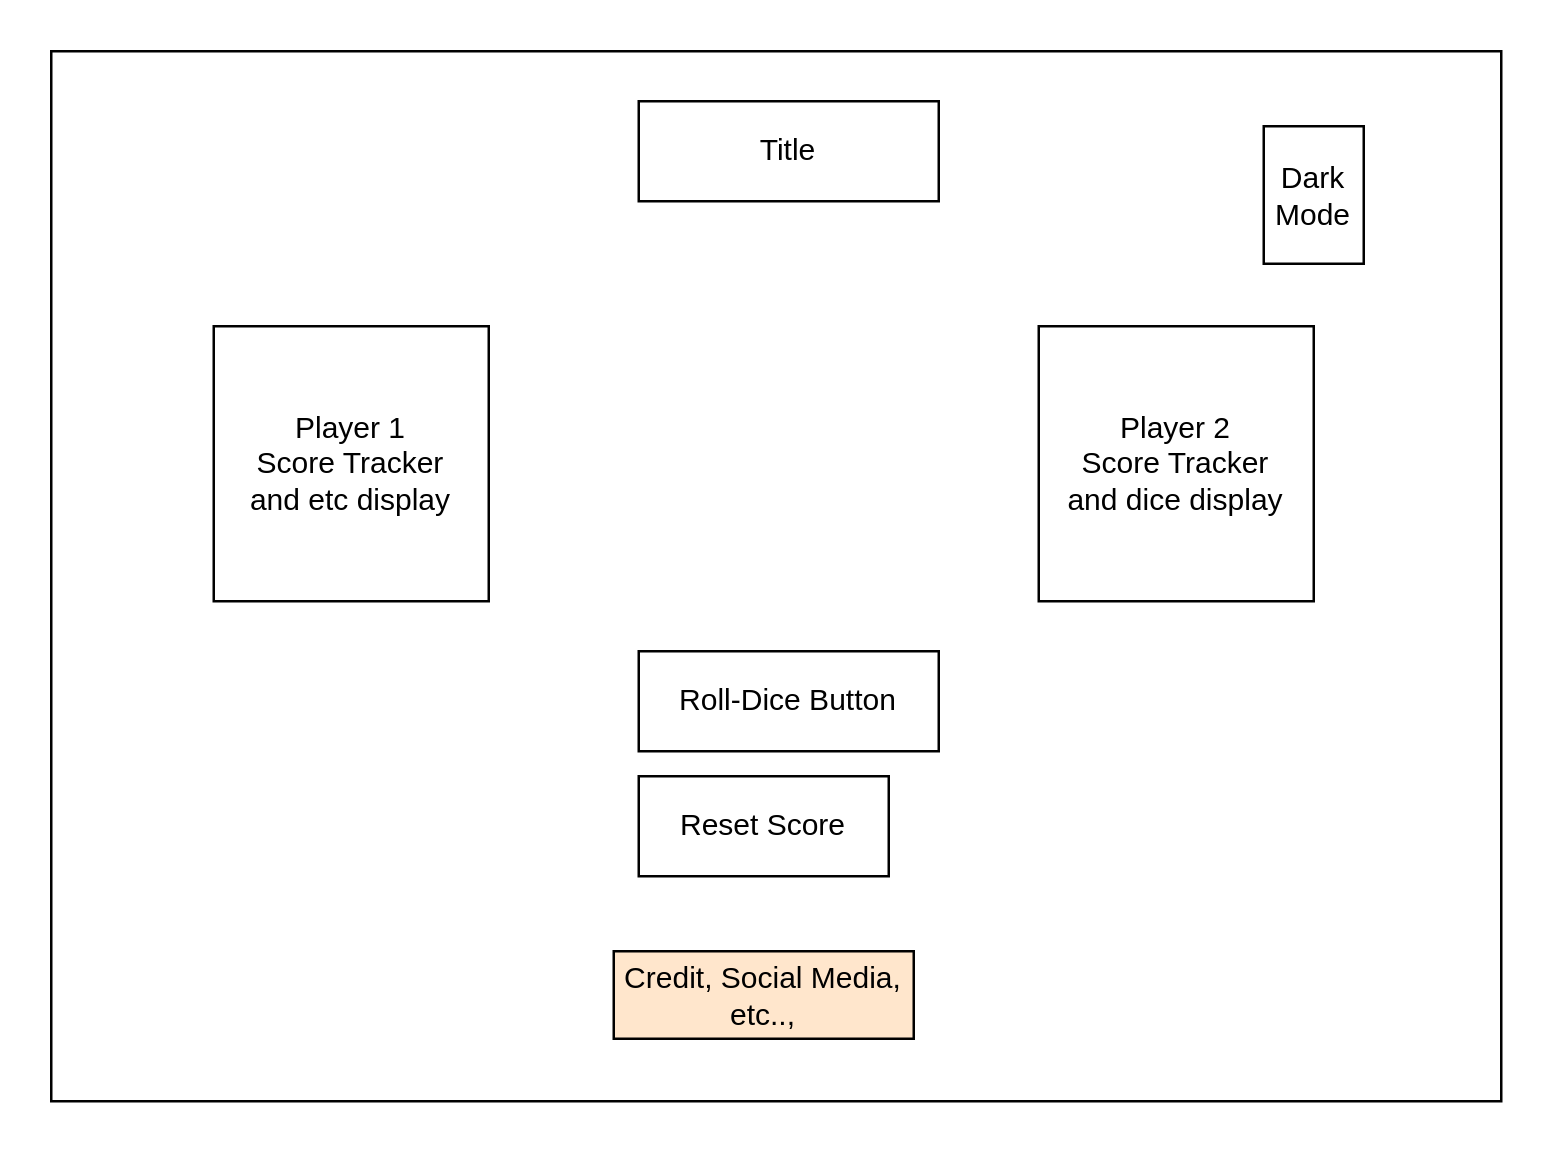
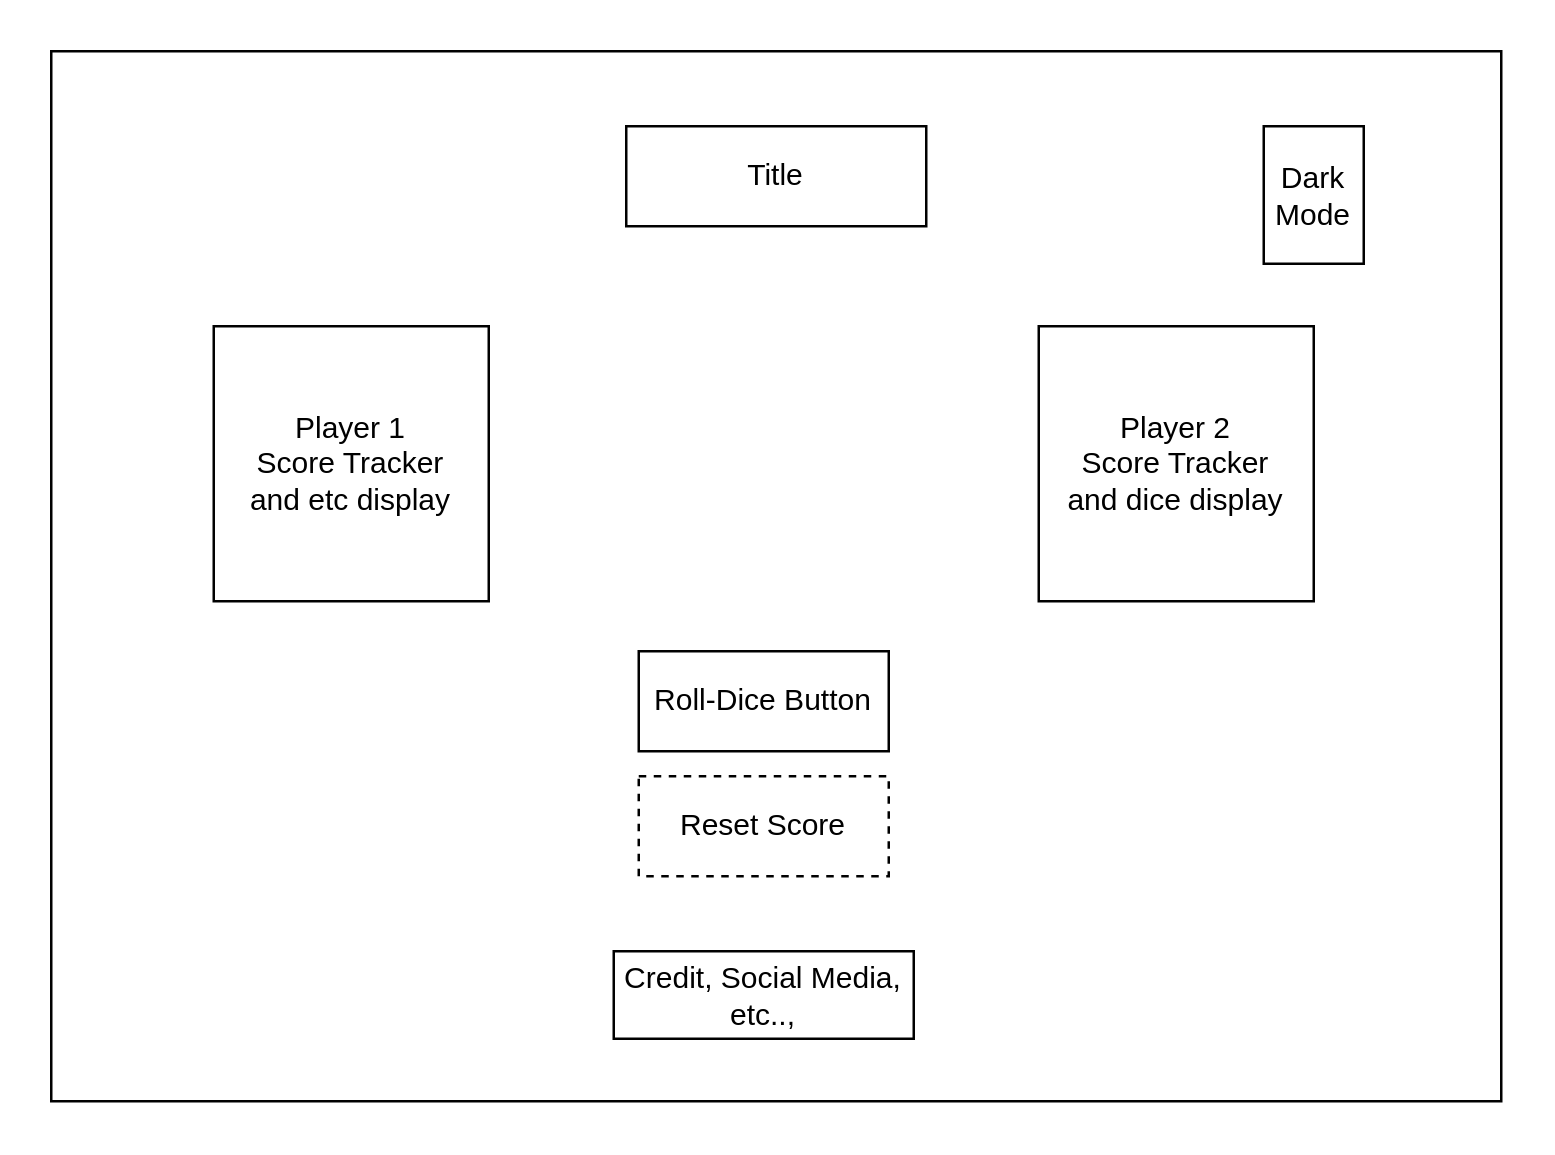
(789, 151) -> (776, 176)
(789, 701) -> (764, 701)
(764, 826) -> (764, 826)
(764, 995) -> (764, 995)
